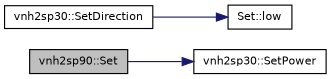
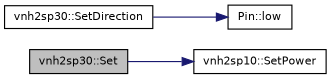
(260, 17) -> (260, 17)
(79, 62) -> (79, 62)
(260, 62) -> (260, 62)
